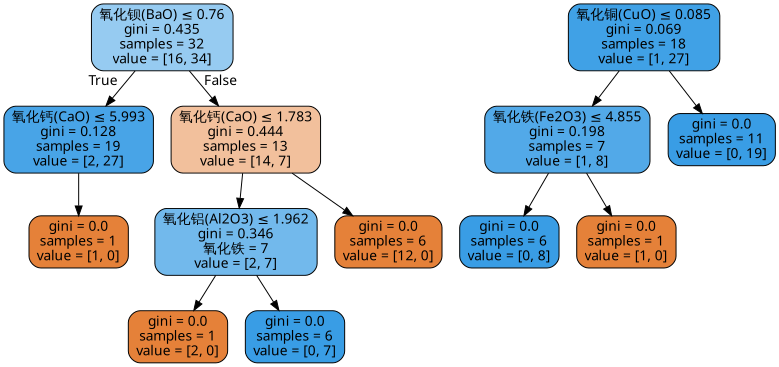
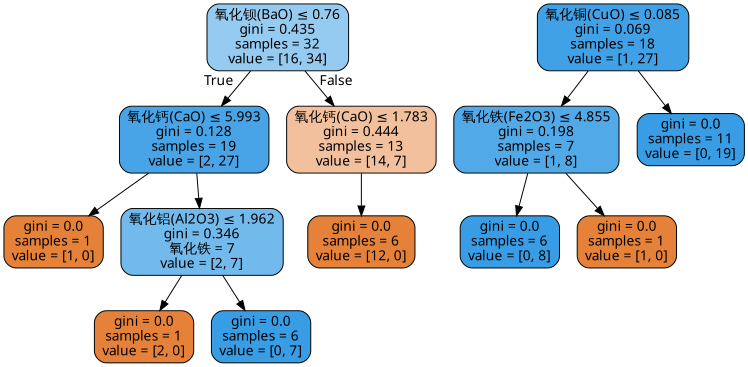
(241, 186) -> (198, 186)
